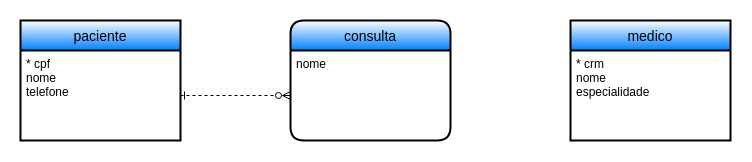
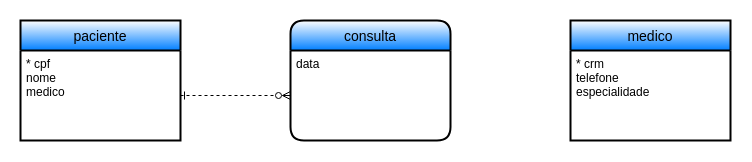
(41, 64) -> (41, 64)
(309, 64) -> (309, 64)
(591, 64) -> (591, 64)
